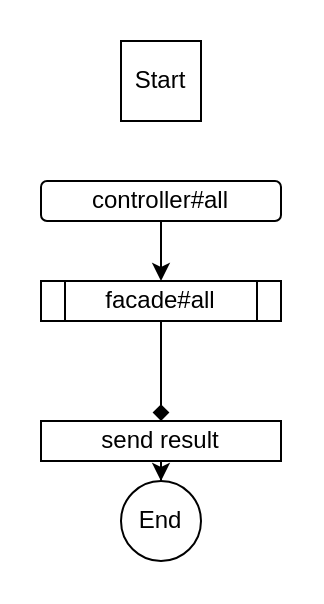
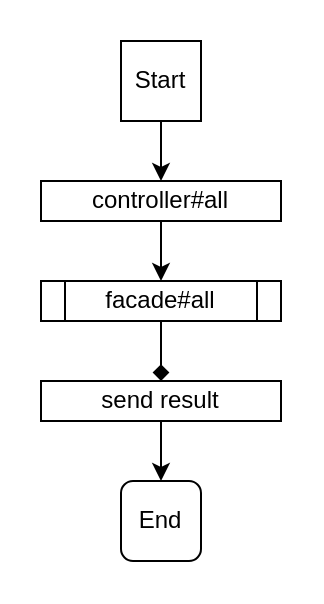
none -> (161, 158)
(161, 201) -> (161, 201)
(161, 441) -> (161, 401)
(161, 521) -> (161, 521)
